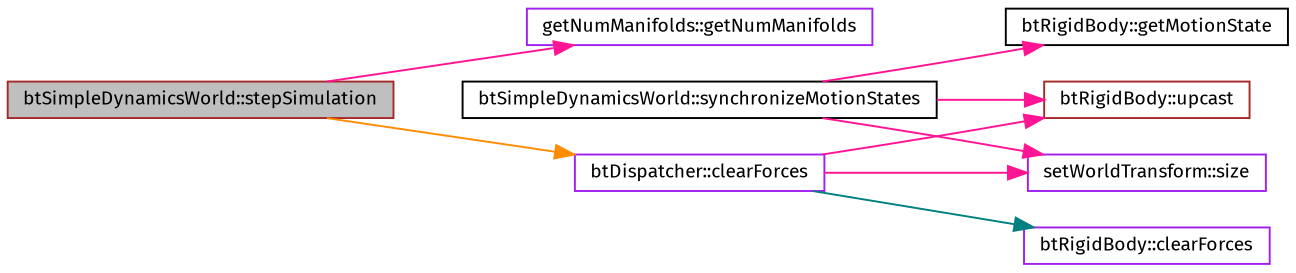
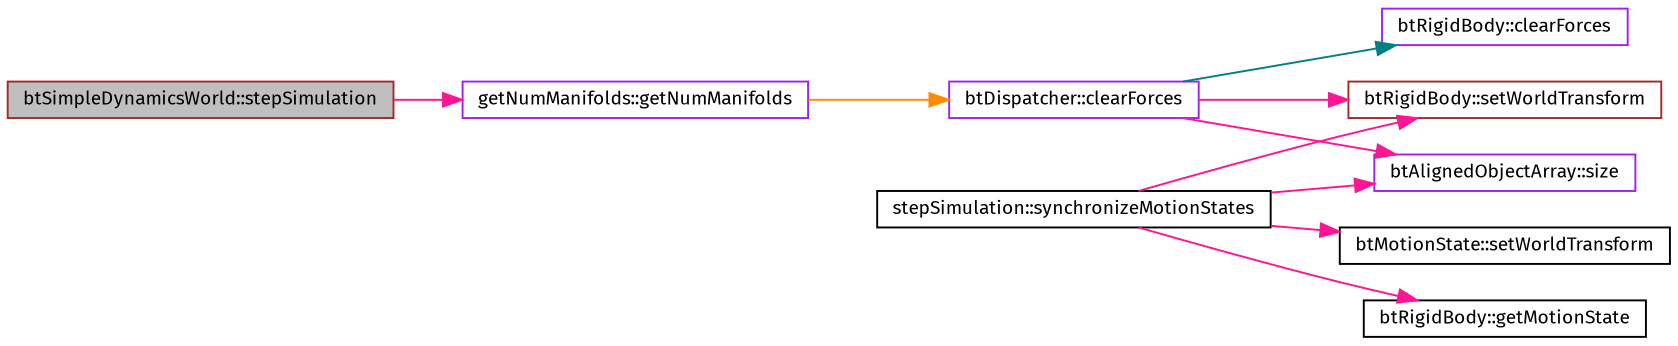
(700, 100) -> (1074, 209)
(1147, 100) -> (1505, 100)
(441, 135) -> (869, 100)
(1147, 173) -> (1505, 173)
none -> (1505, 246)
